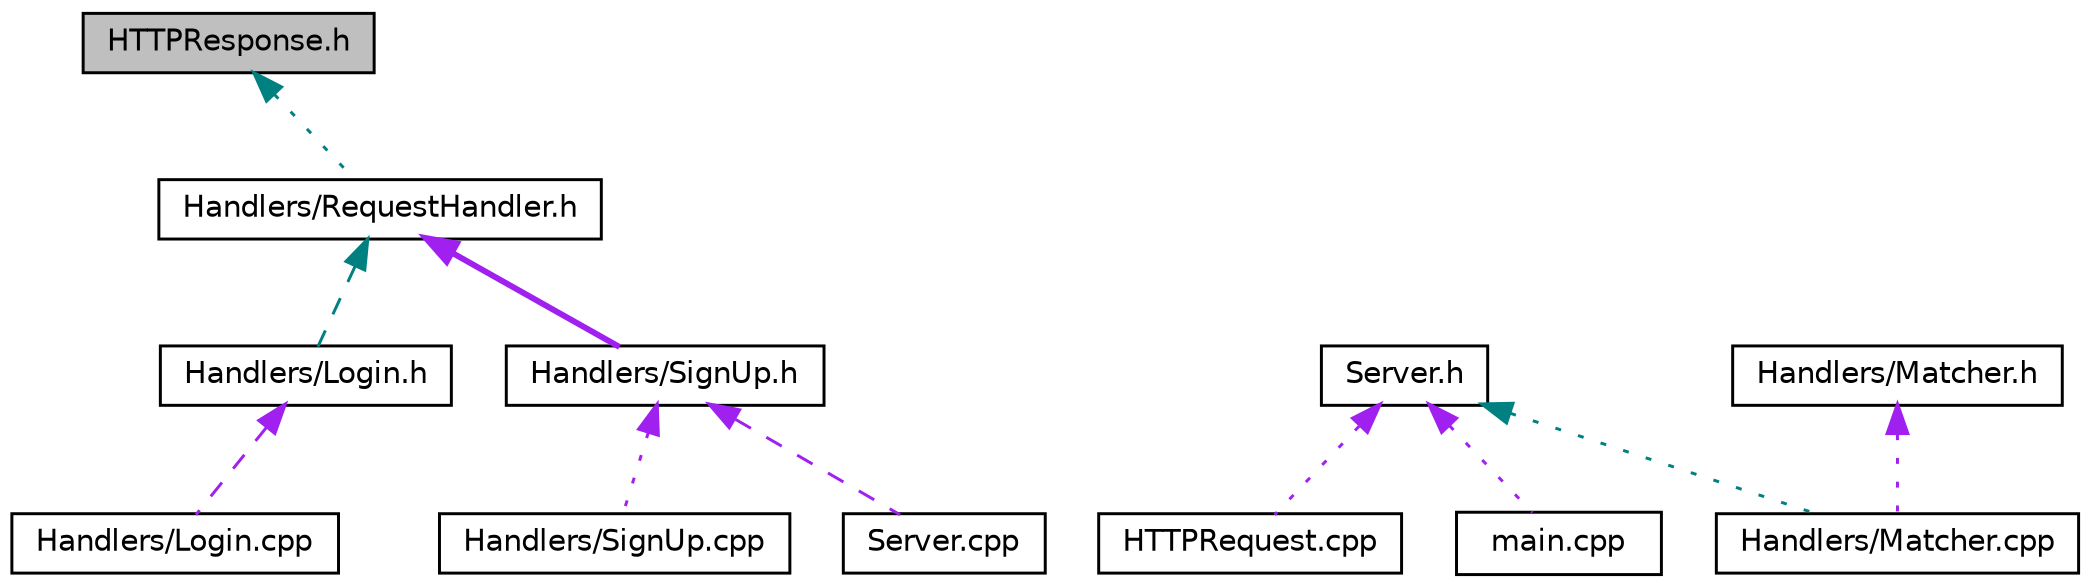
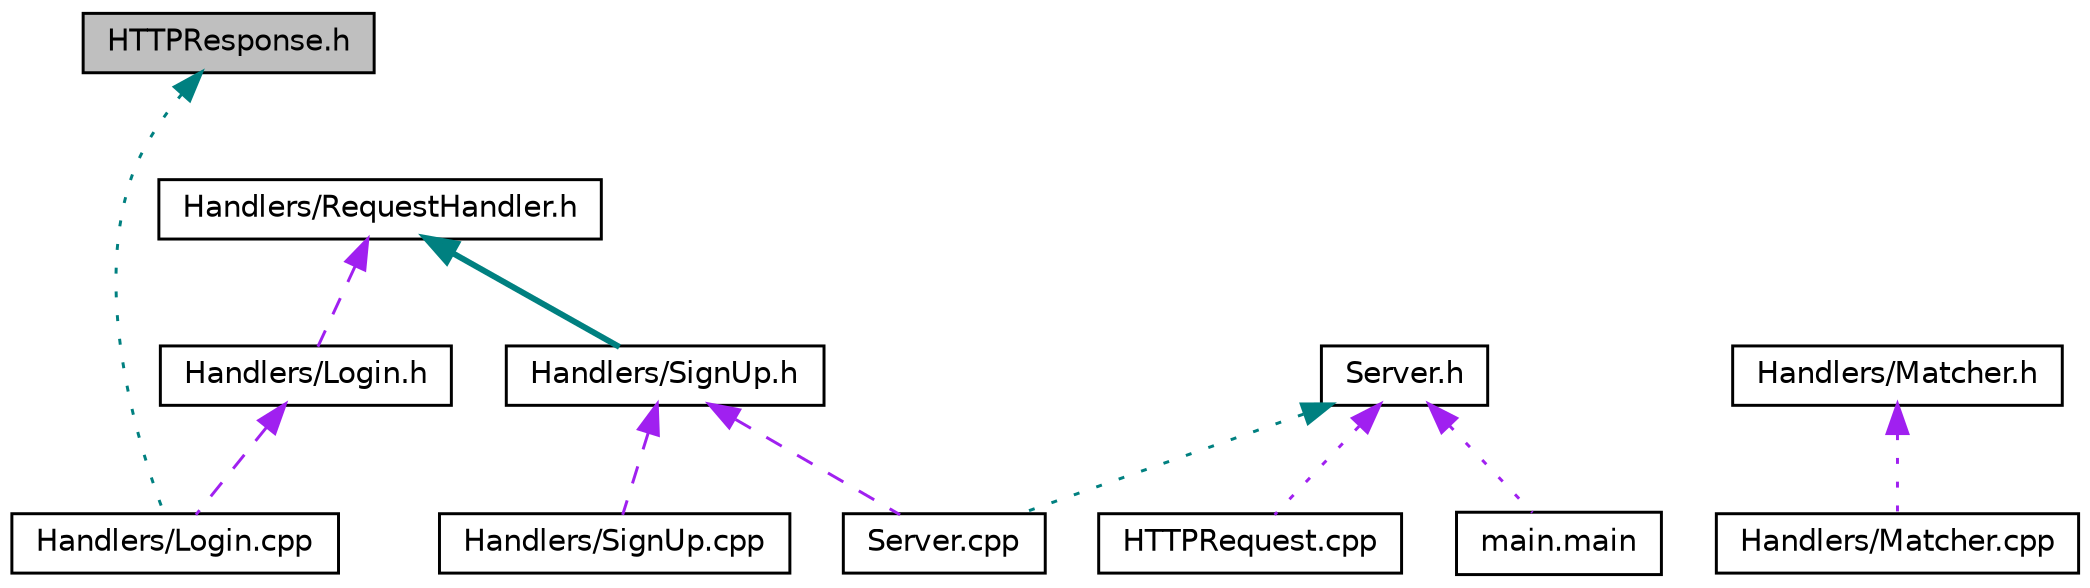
(315, 137) -> (117, 299)
(536, 300) -> (536, 300)
(337, 306) -> (337, 306)
(1665, 464) -> (1160, 465)
(636, 474) -> (636, 474)
(1559, 543) -> (1559, 543)
